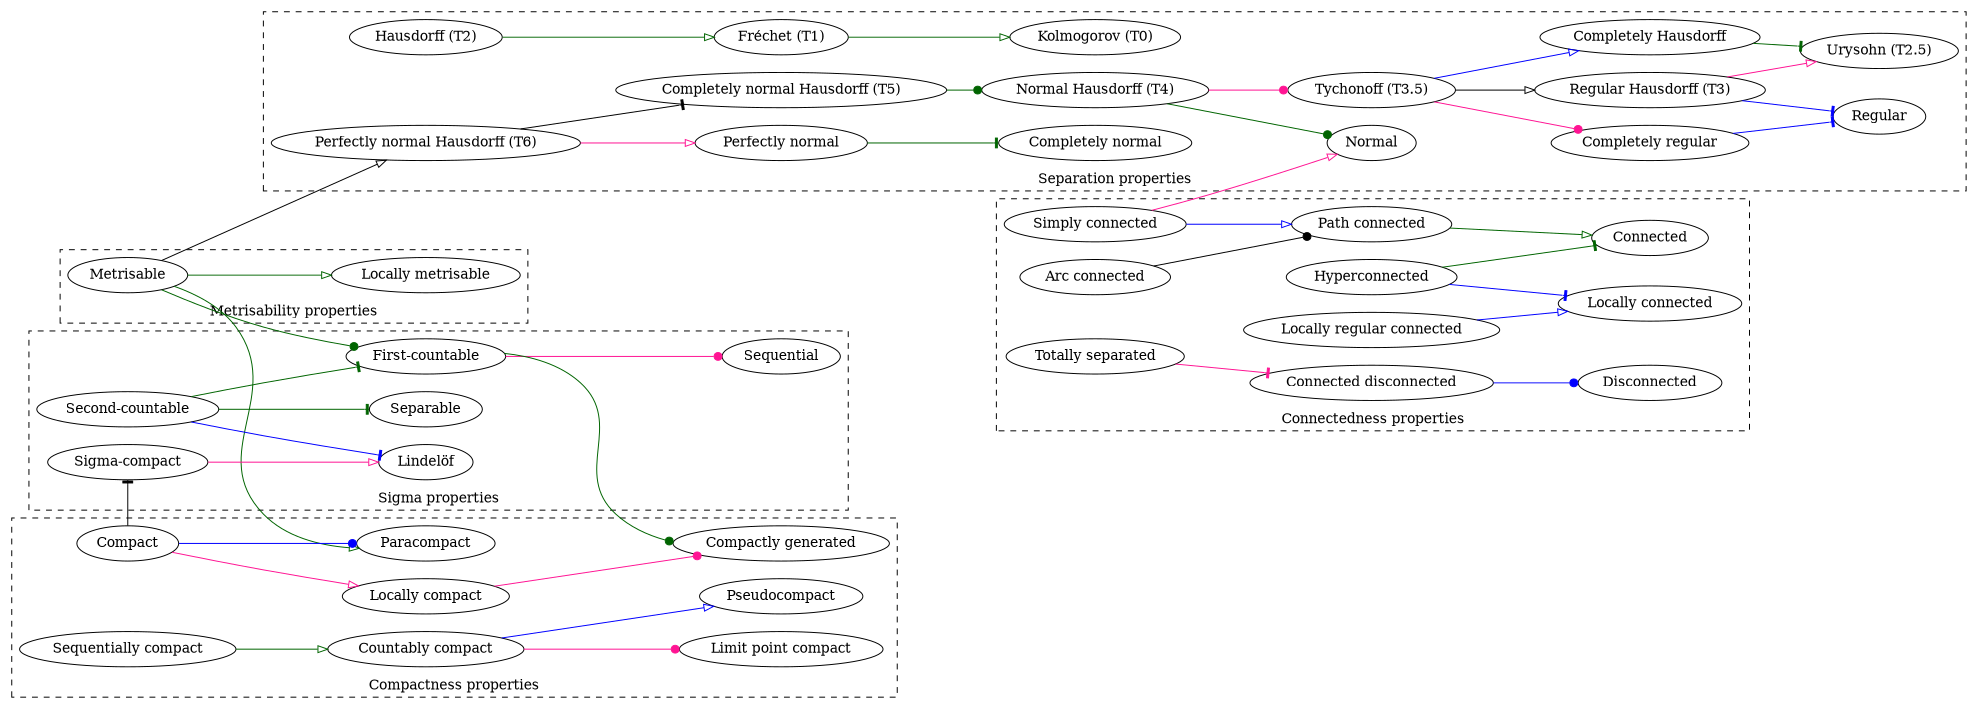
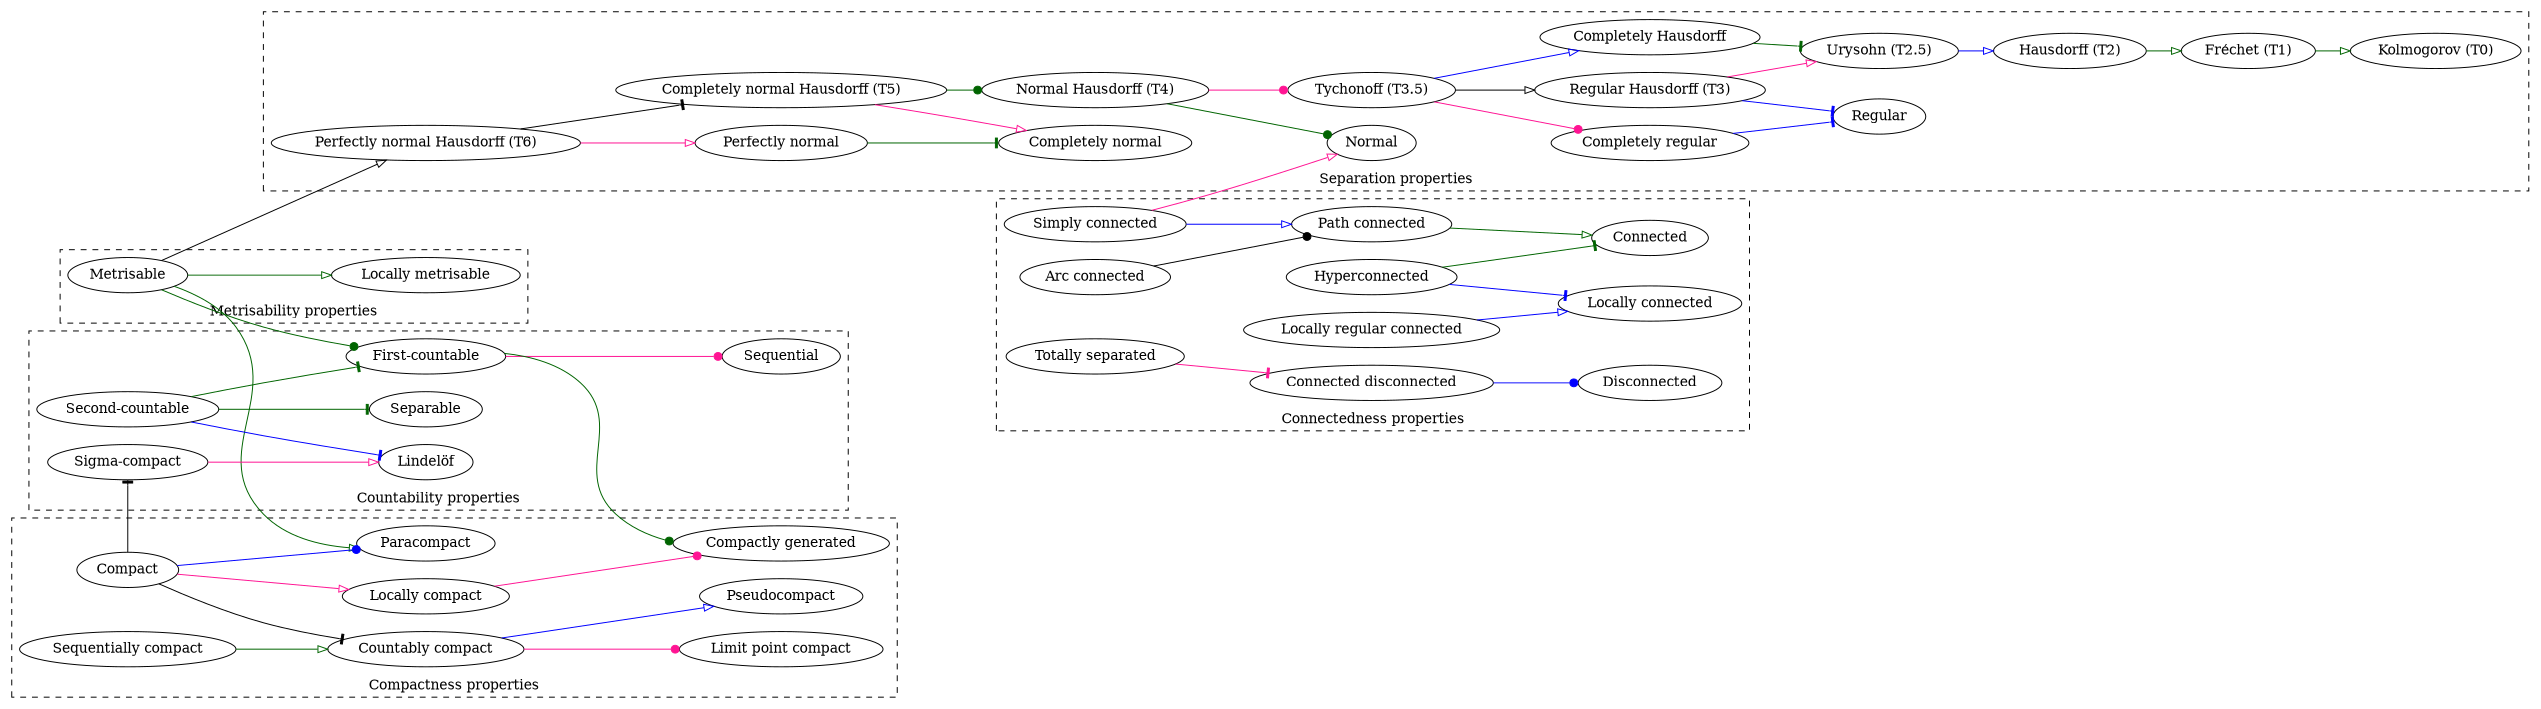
none -> (1971, 51)
none -> (946, 116)
(439, 499) -> (439, 499)
none -> (247, 618)
